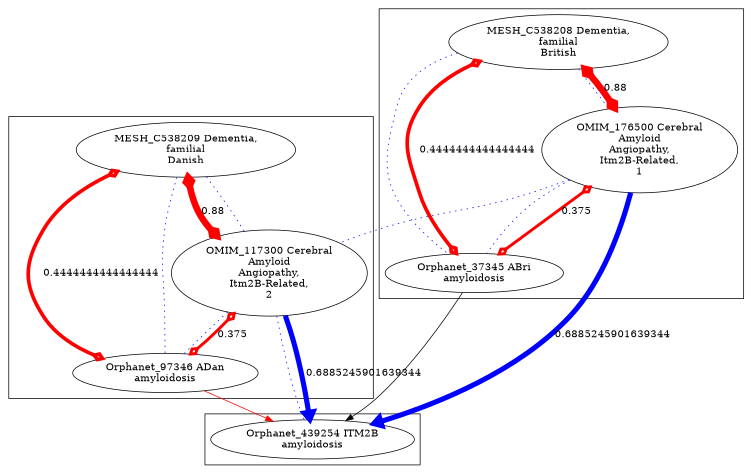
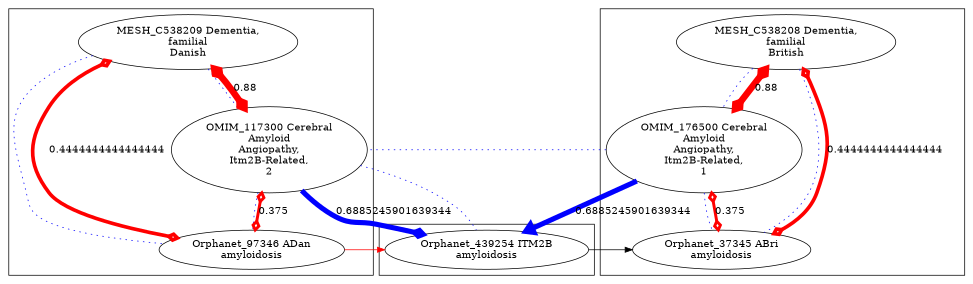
(413, 360) -> (607, 250)
(299, 363) -> (353, 222)
